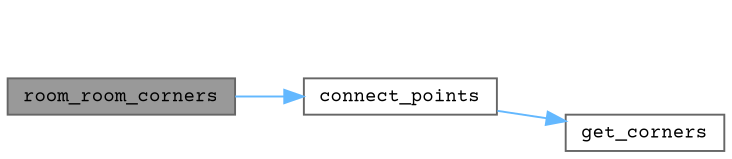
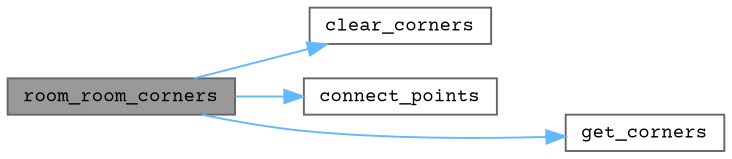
none -> (400, 26)
(522, 115) -> (373, 136)
